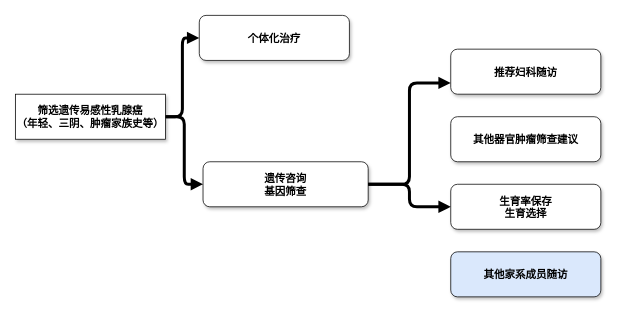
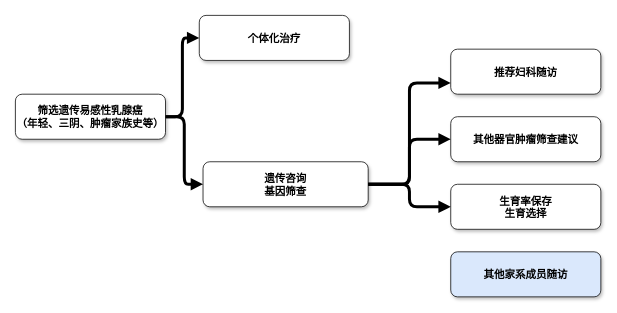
(90, 117) -> (90, 117)
none -> (425, 139)
